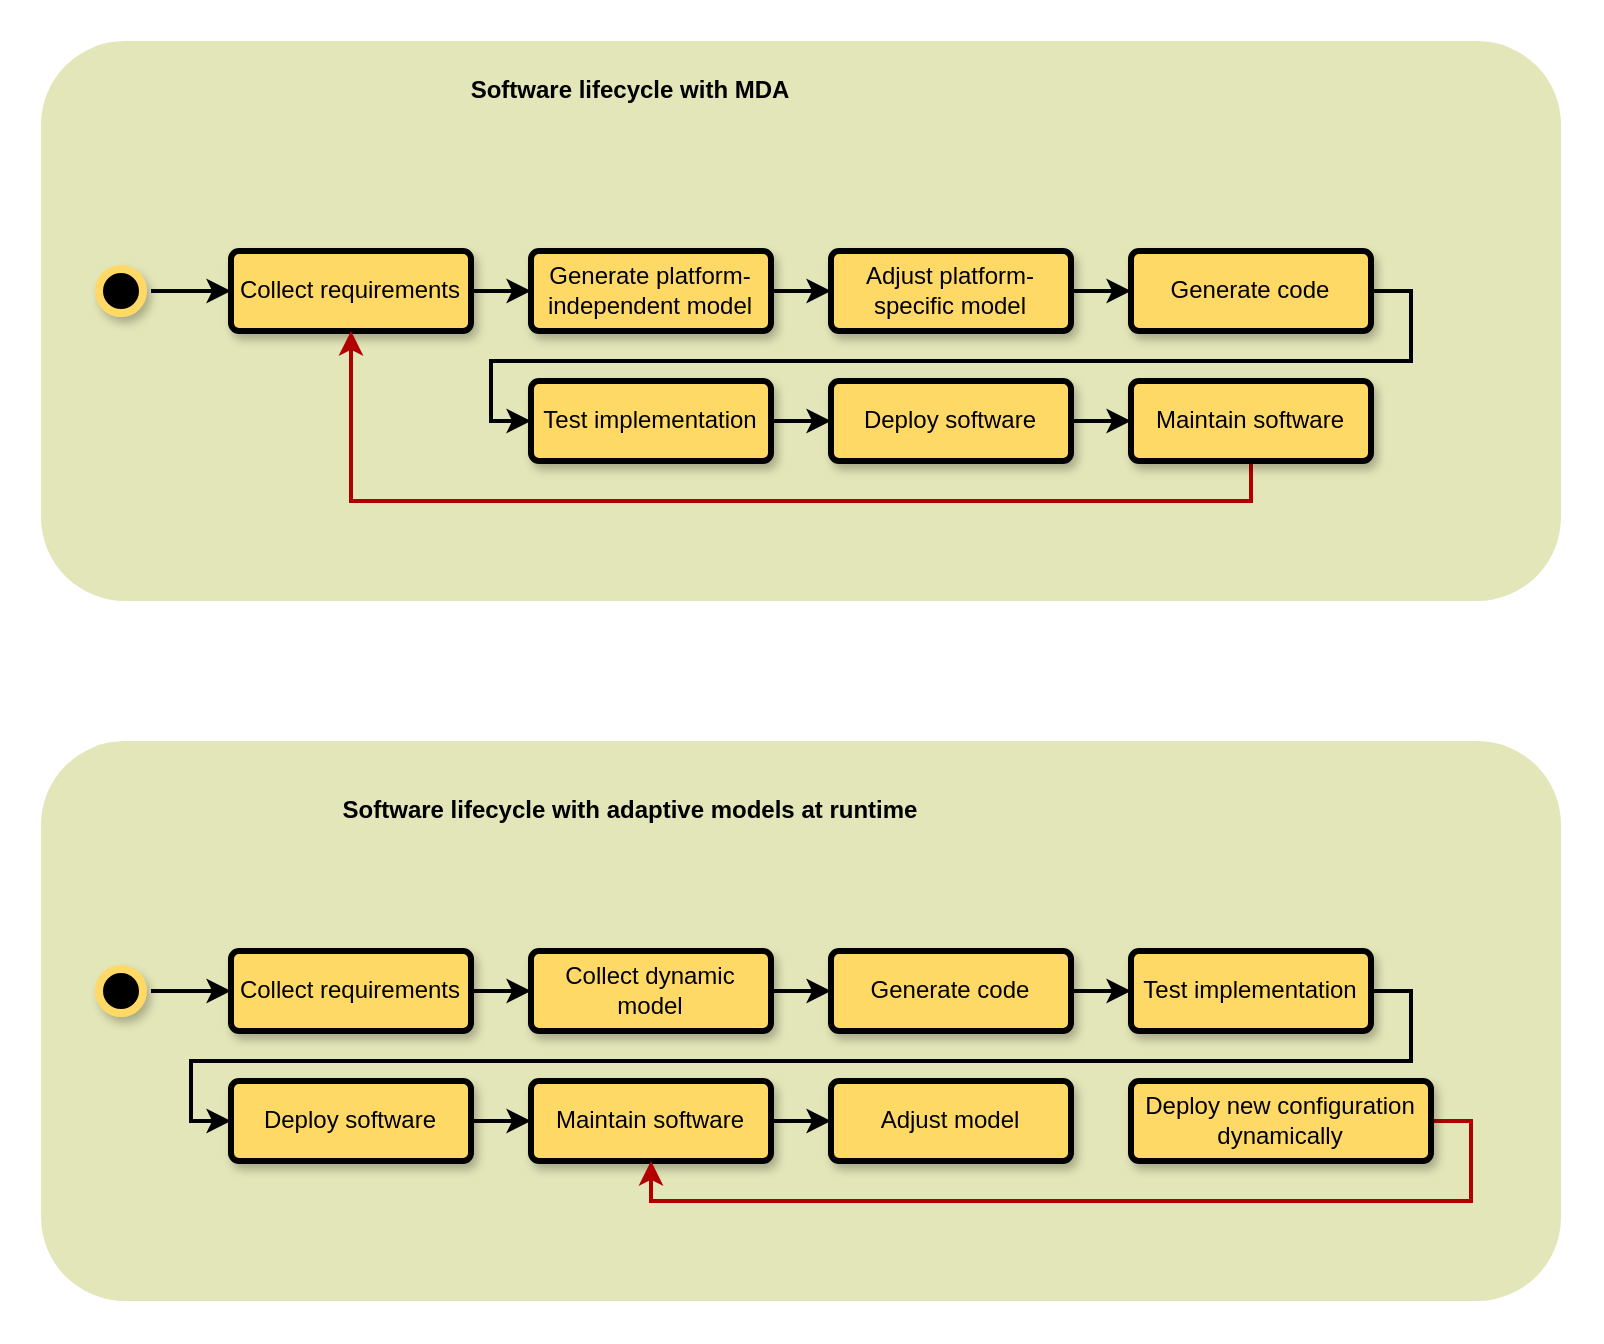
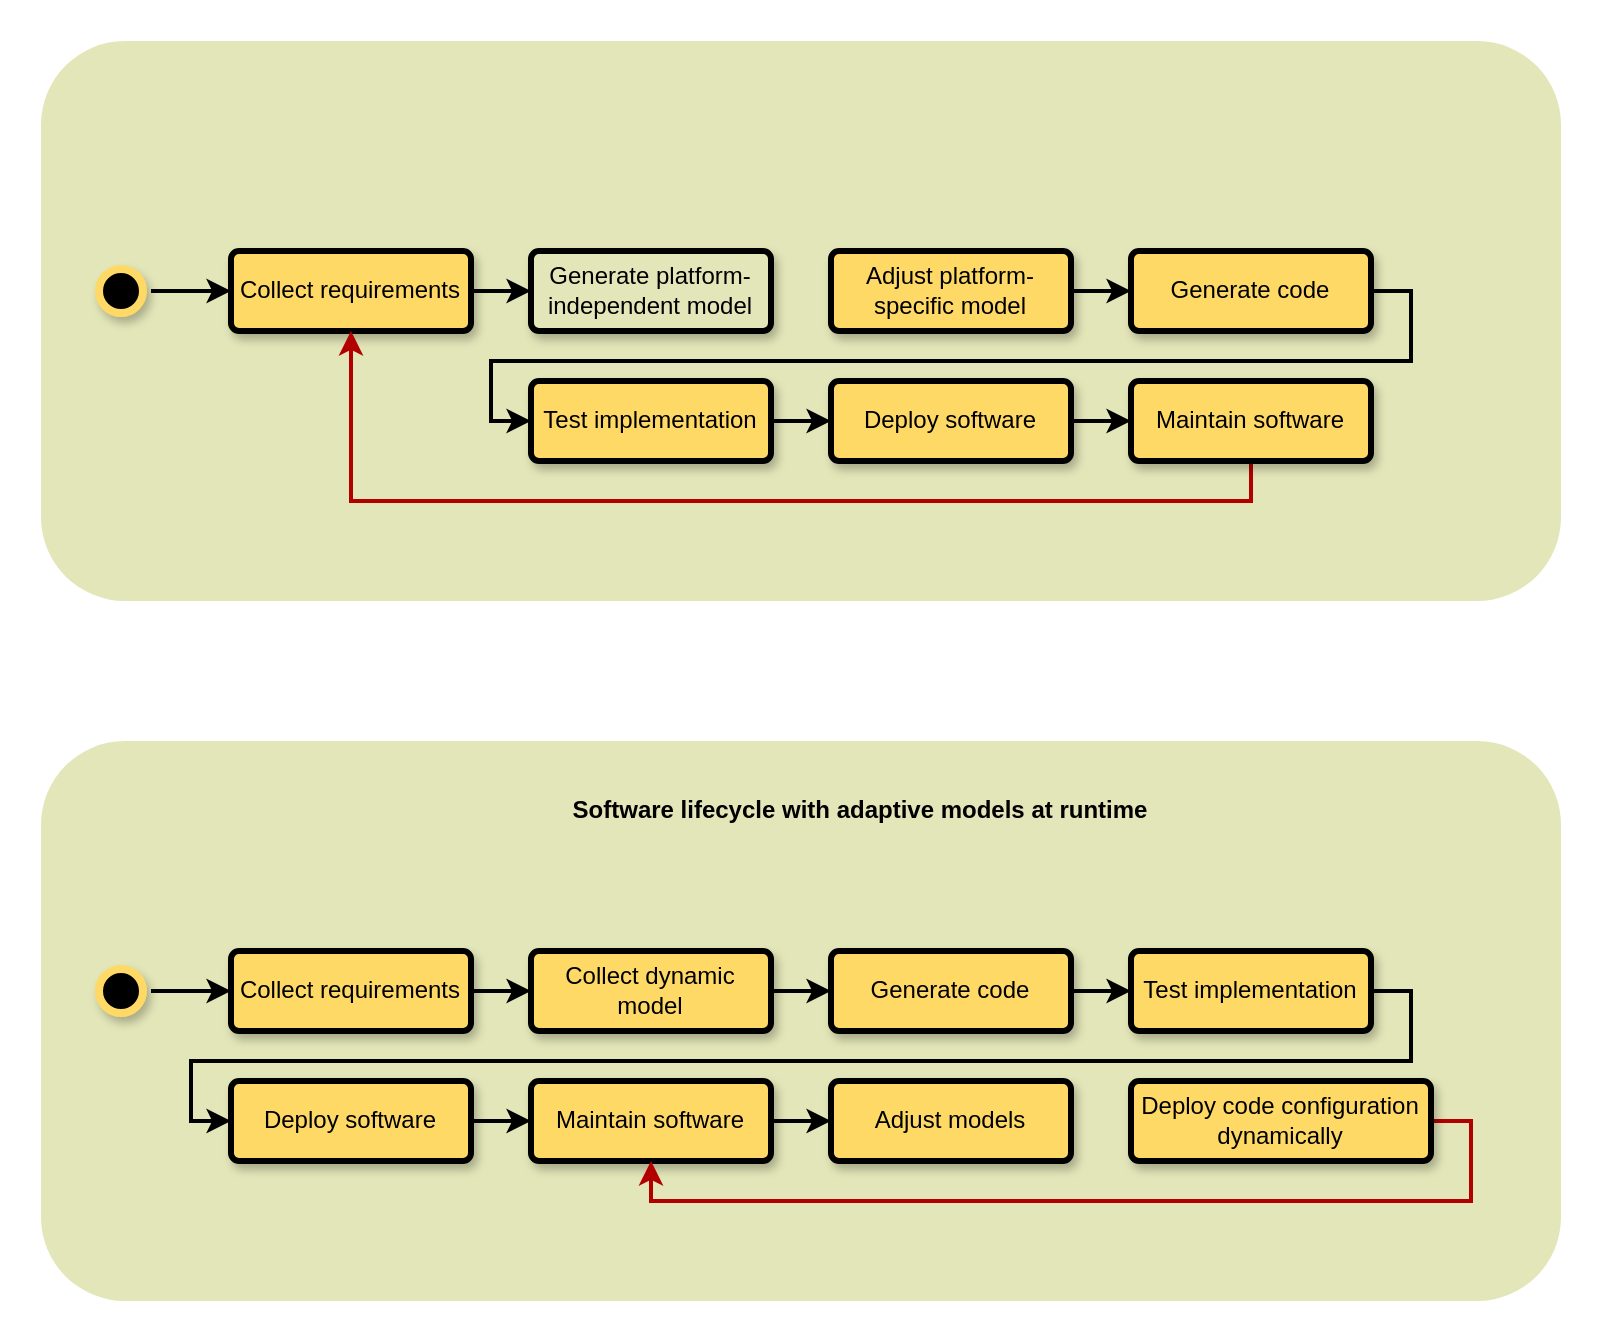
(631, 91) -> none
(651, 291) -> (651, 291)
(793, 291) -> none
(631, 811) -> (861, 811)
(951, 1121) -> (951, 1121)
(1281, 1121) -> (1281, 1121)
